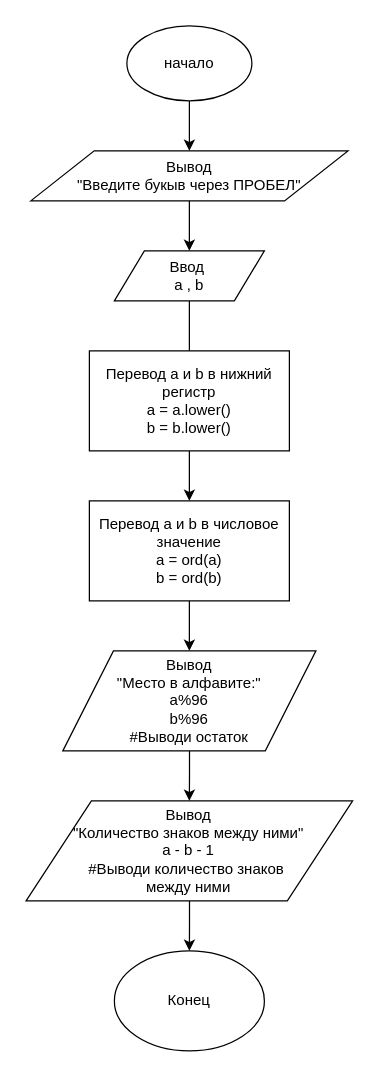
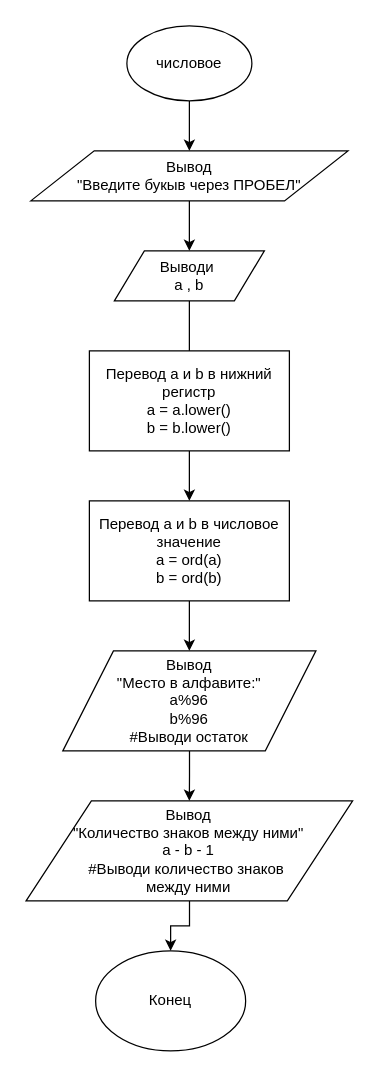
(189, 63) -> (189, 63)
(189, 276) -> (189, 276)
(189, 1001) -> (171, 1001)
